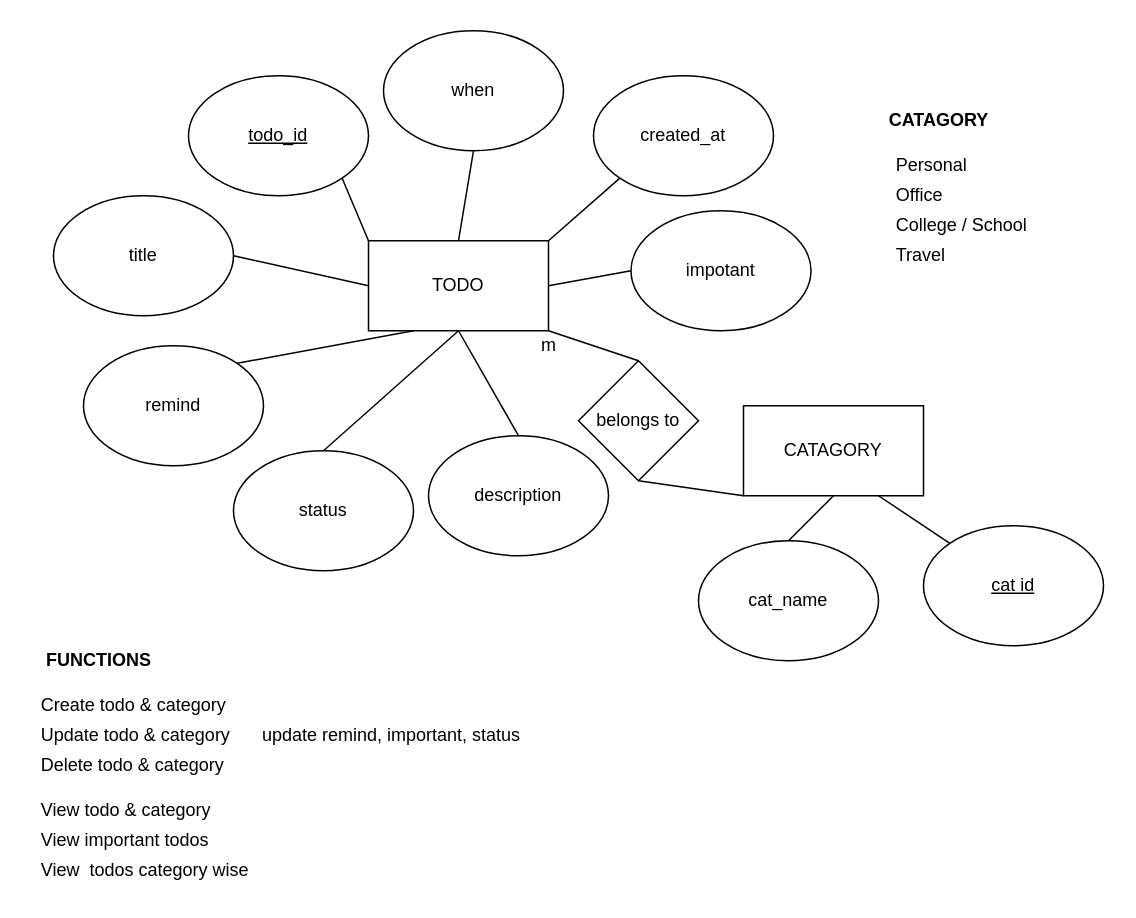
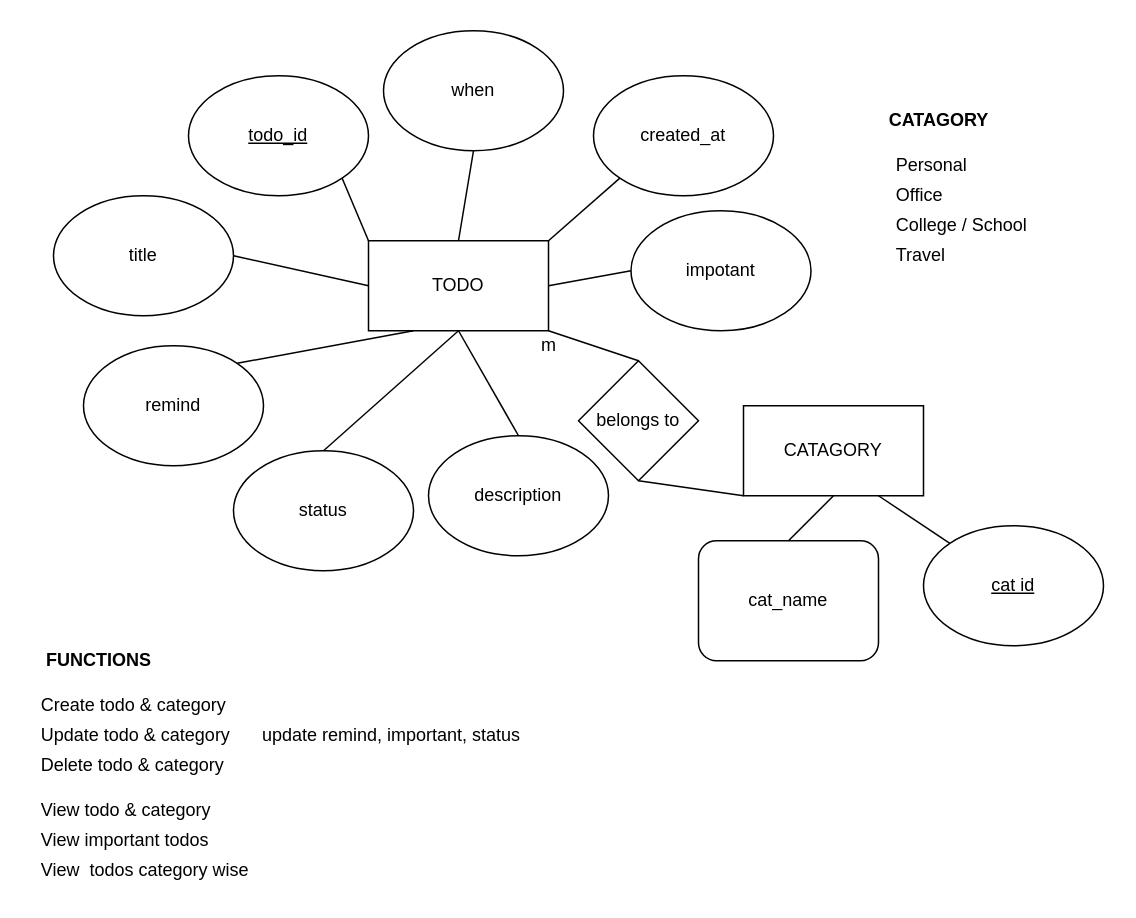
(788, 601) -> (788, 601)
